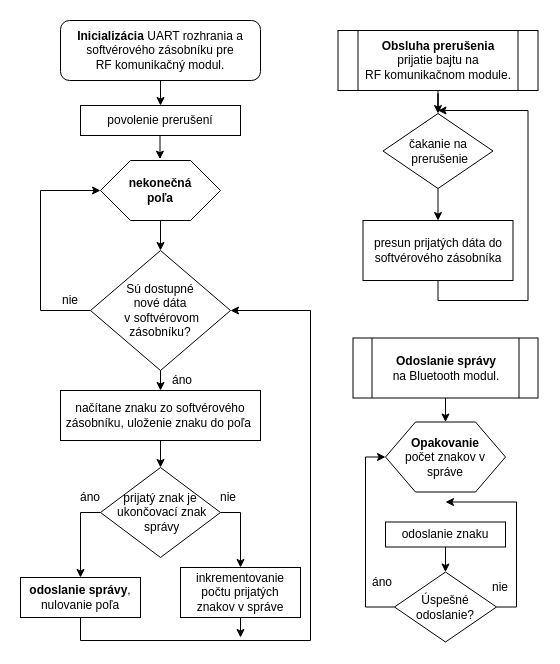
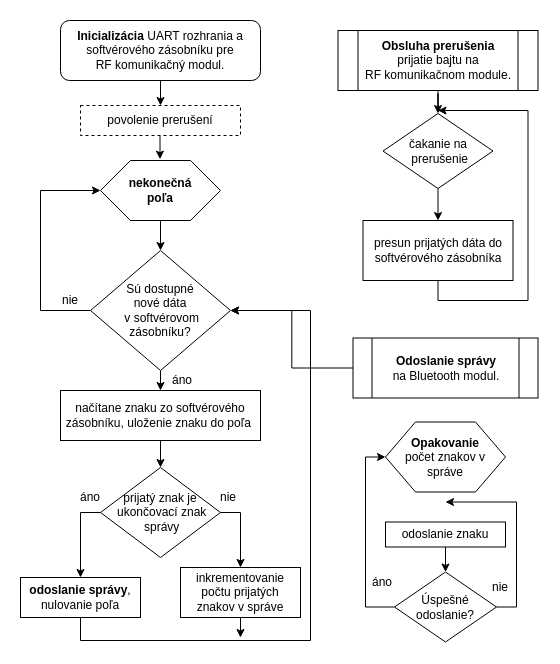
(161, 121) -> (161, 121)
(446, 414) -> (295, 368)
